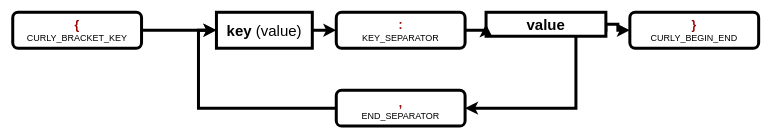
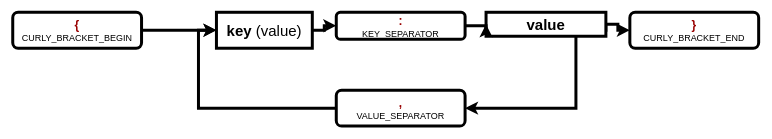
(77, 30) -> (77, 30)
(401, 30) -> (401, 26)
(695, 30) -> (695, 30)
(401, 108) -> (401, 108)
